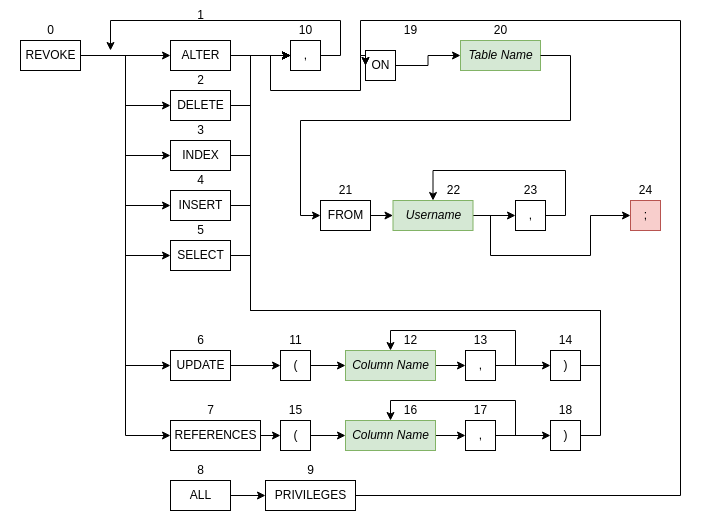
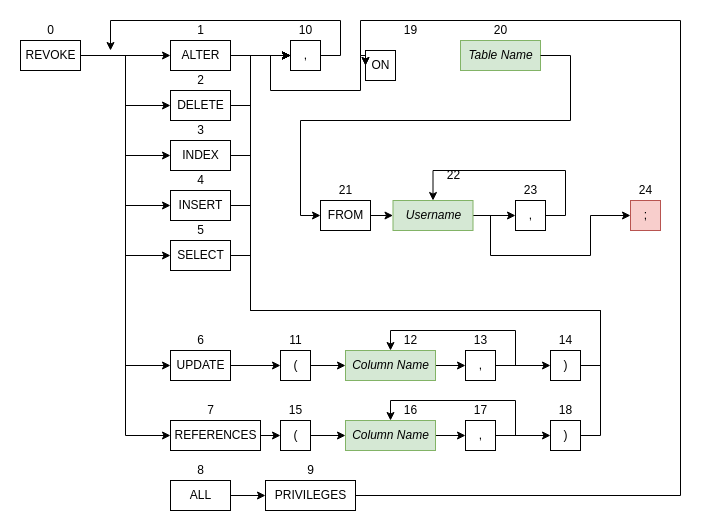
(201, 16) -> (201, 31)
(428, 64) -> none
(453, 191) -> (453, 176)
